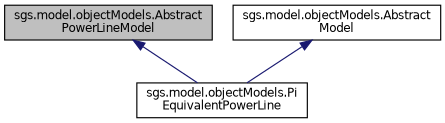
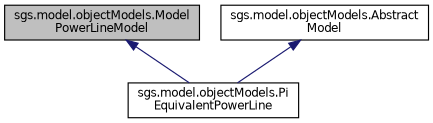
(108, 23) -> (102, 23)
